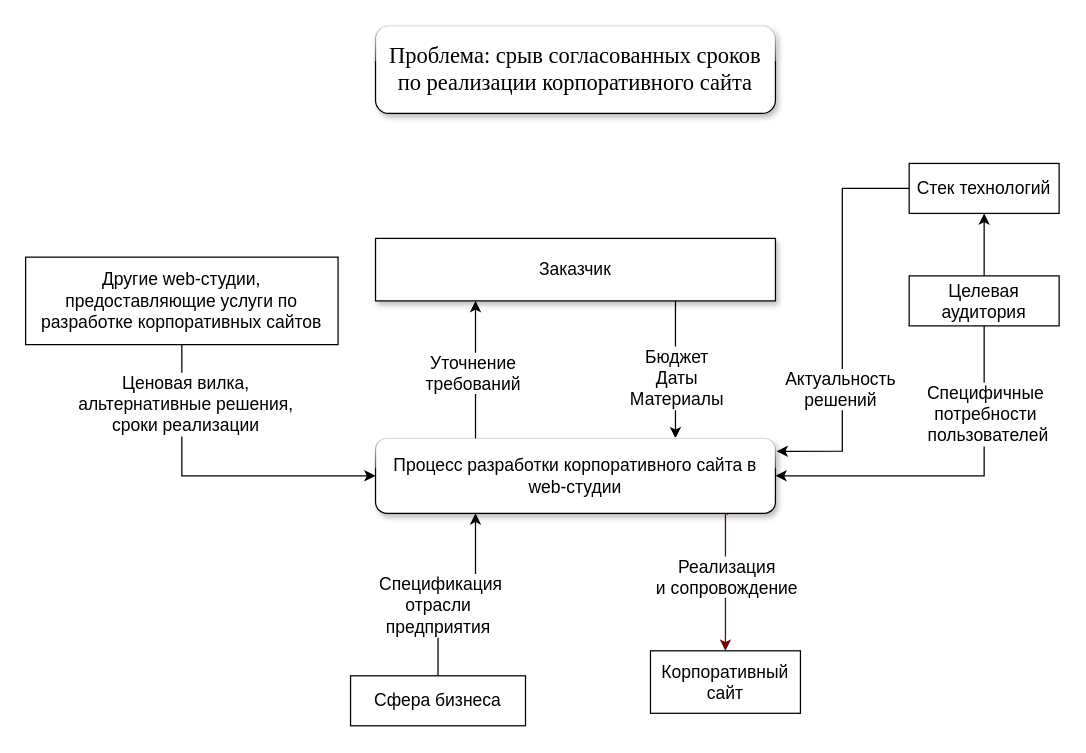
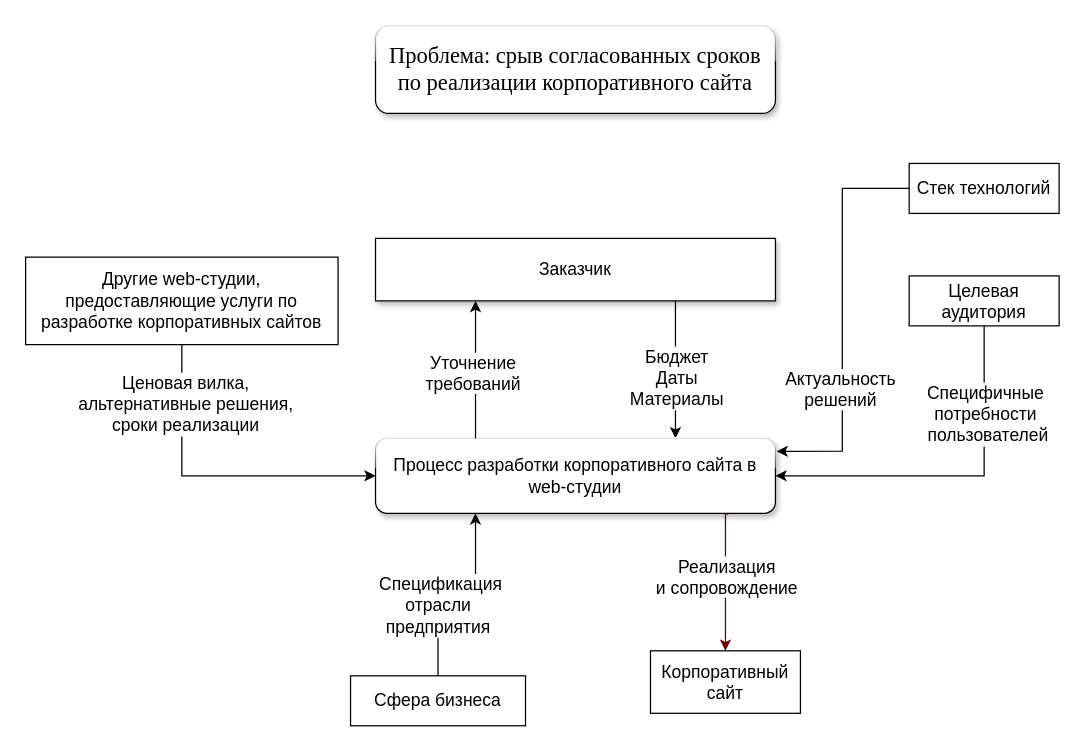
(984, 248) -> none
